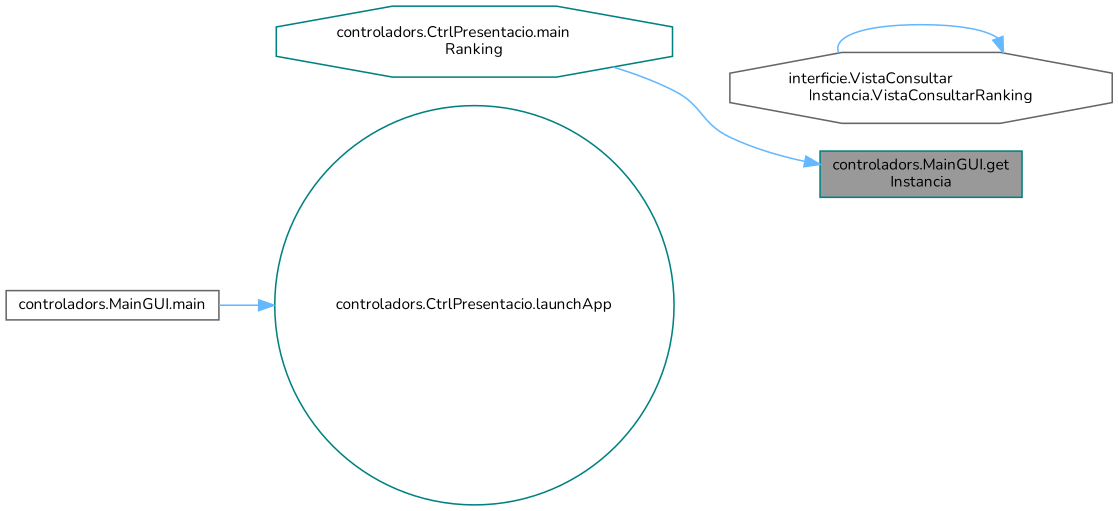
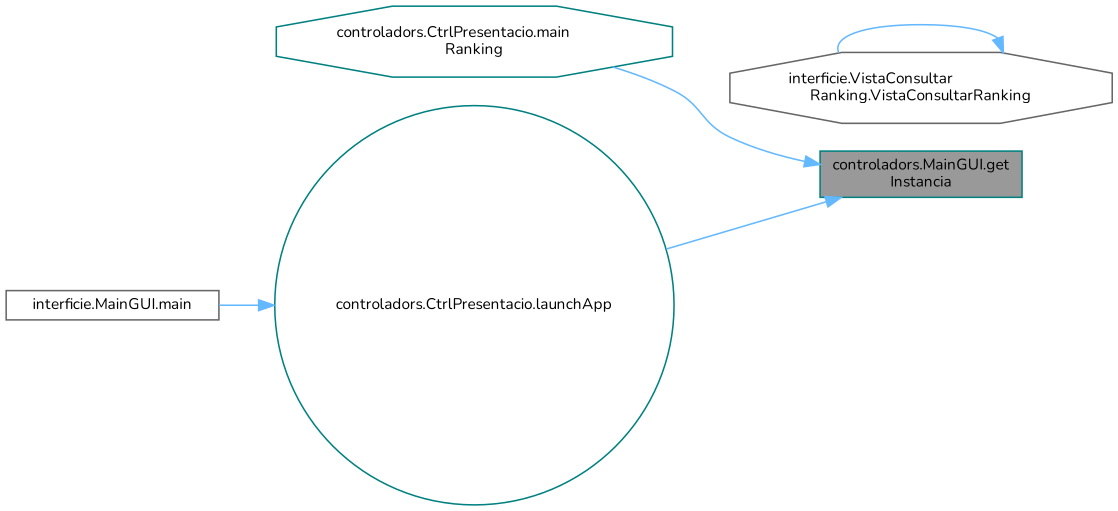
(921, 88) -> (921, 88)
none -> (746, 225)
(113, 305) -> (113, 305)
